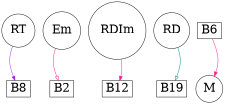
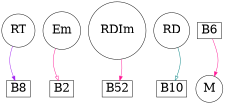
(117, 89) -> (117, 89)
(172, 89) -> (172, 89)
